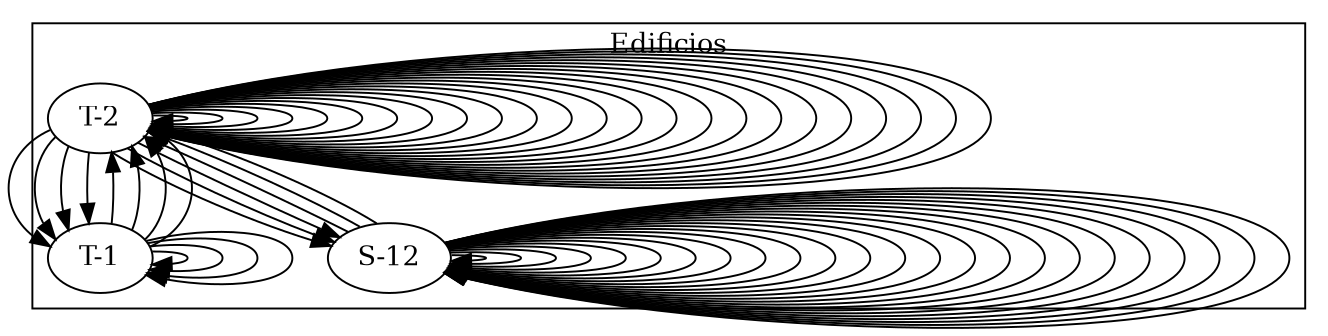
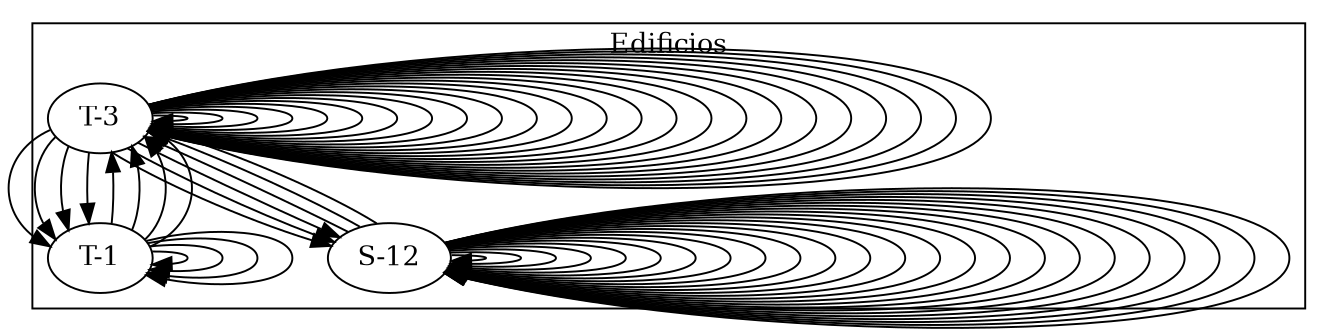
(100, 118) -> (100, 118)
